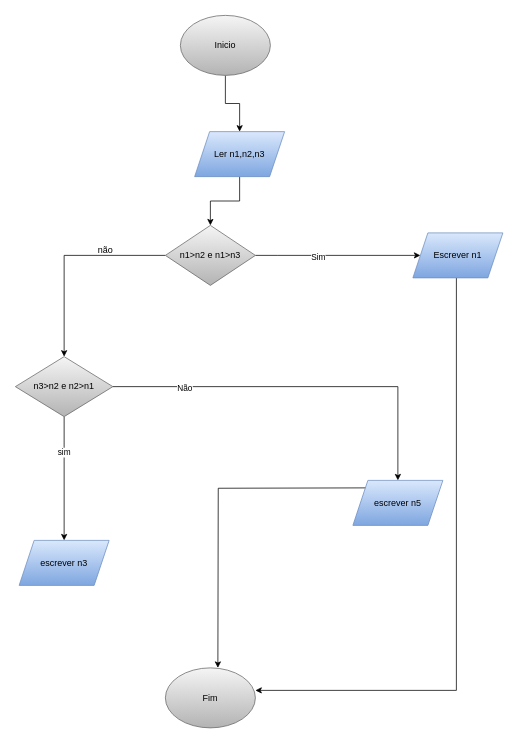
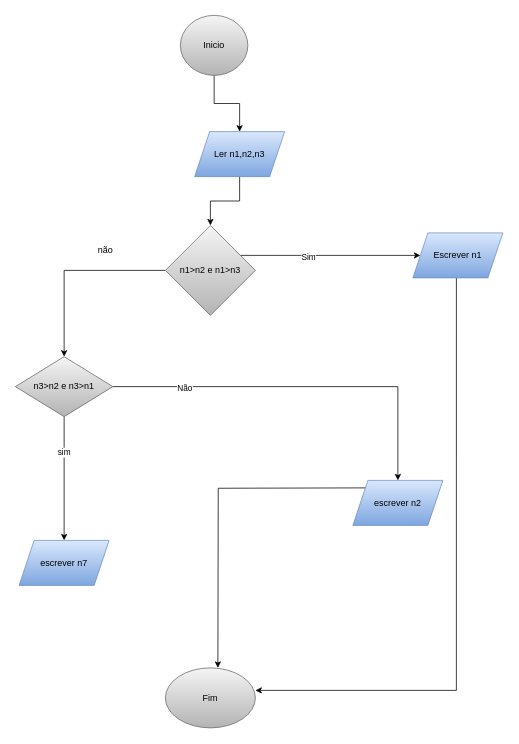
(225, 45) -> (214, 45)
(210, 255) -> (210, 270)
(64, 387) -> (64, 387)
(398, 503) -> (398, 503)
(64, 563) -> (64, 563)
